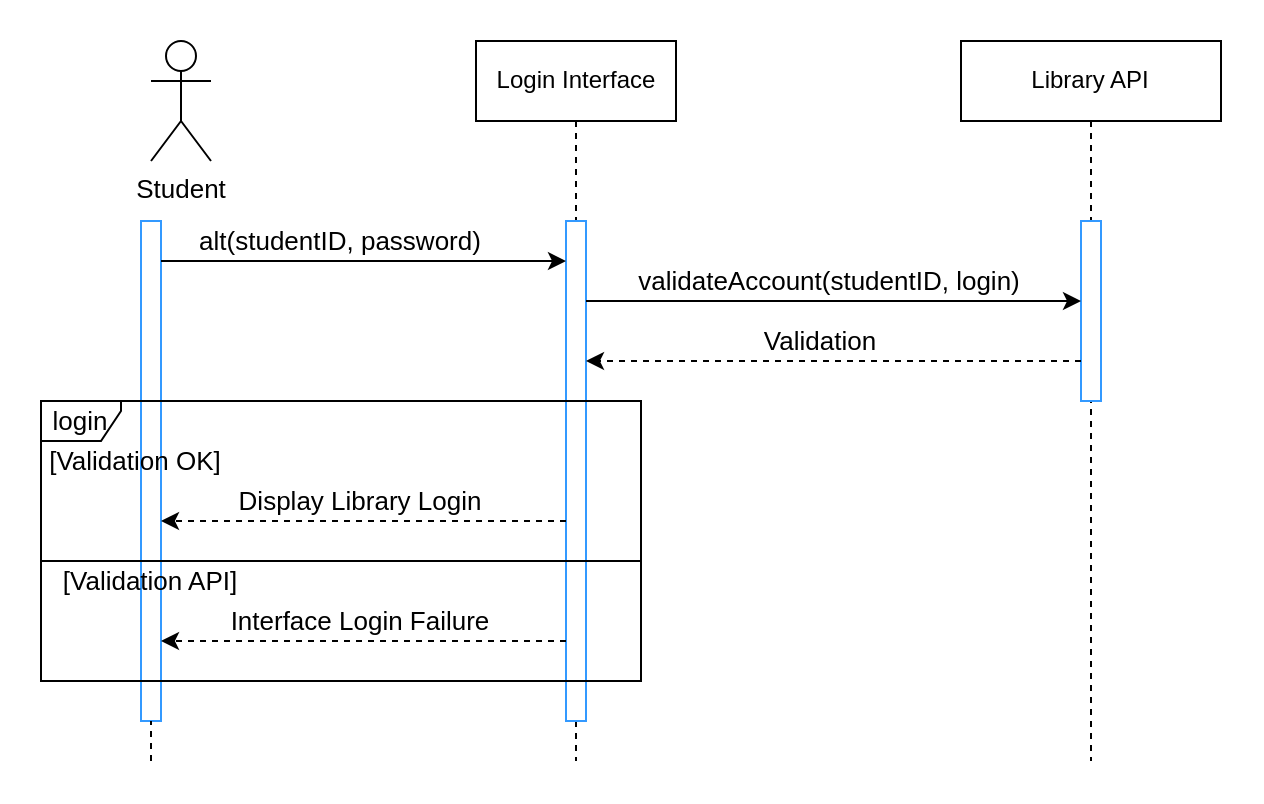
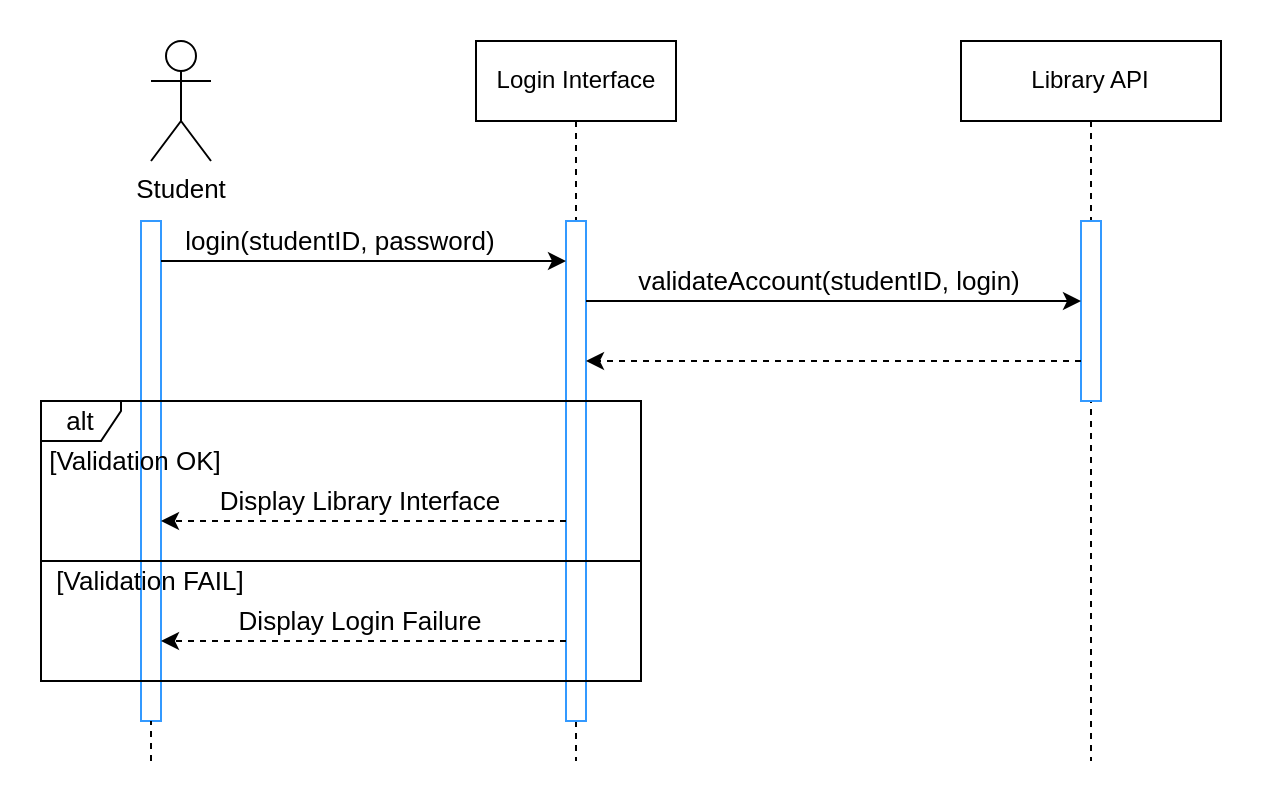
(341, 241) -> (341, 241)
(821, 341) -> none
(81, 421) -> (81, 421)
(361, 501) -> (361, 501)
(151, 581) -> (151, 581)
(361, 621) -> (361, 621)
